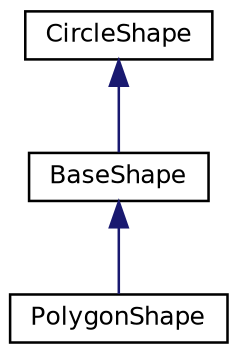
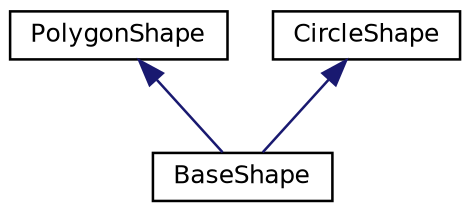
(119, 261) -> (190, 116)
